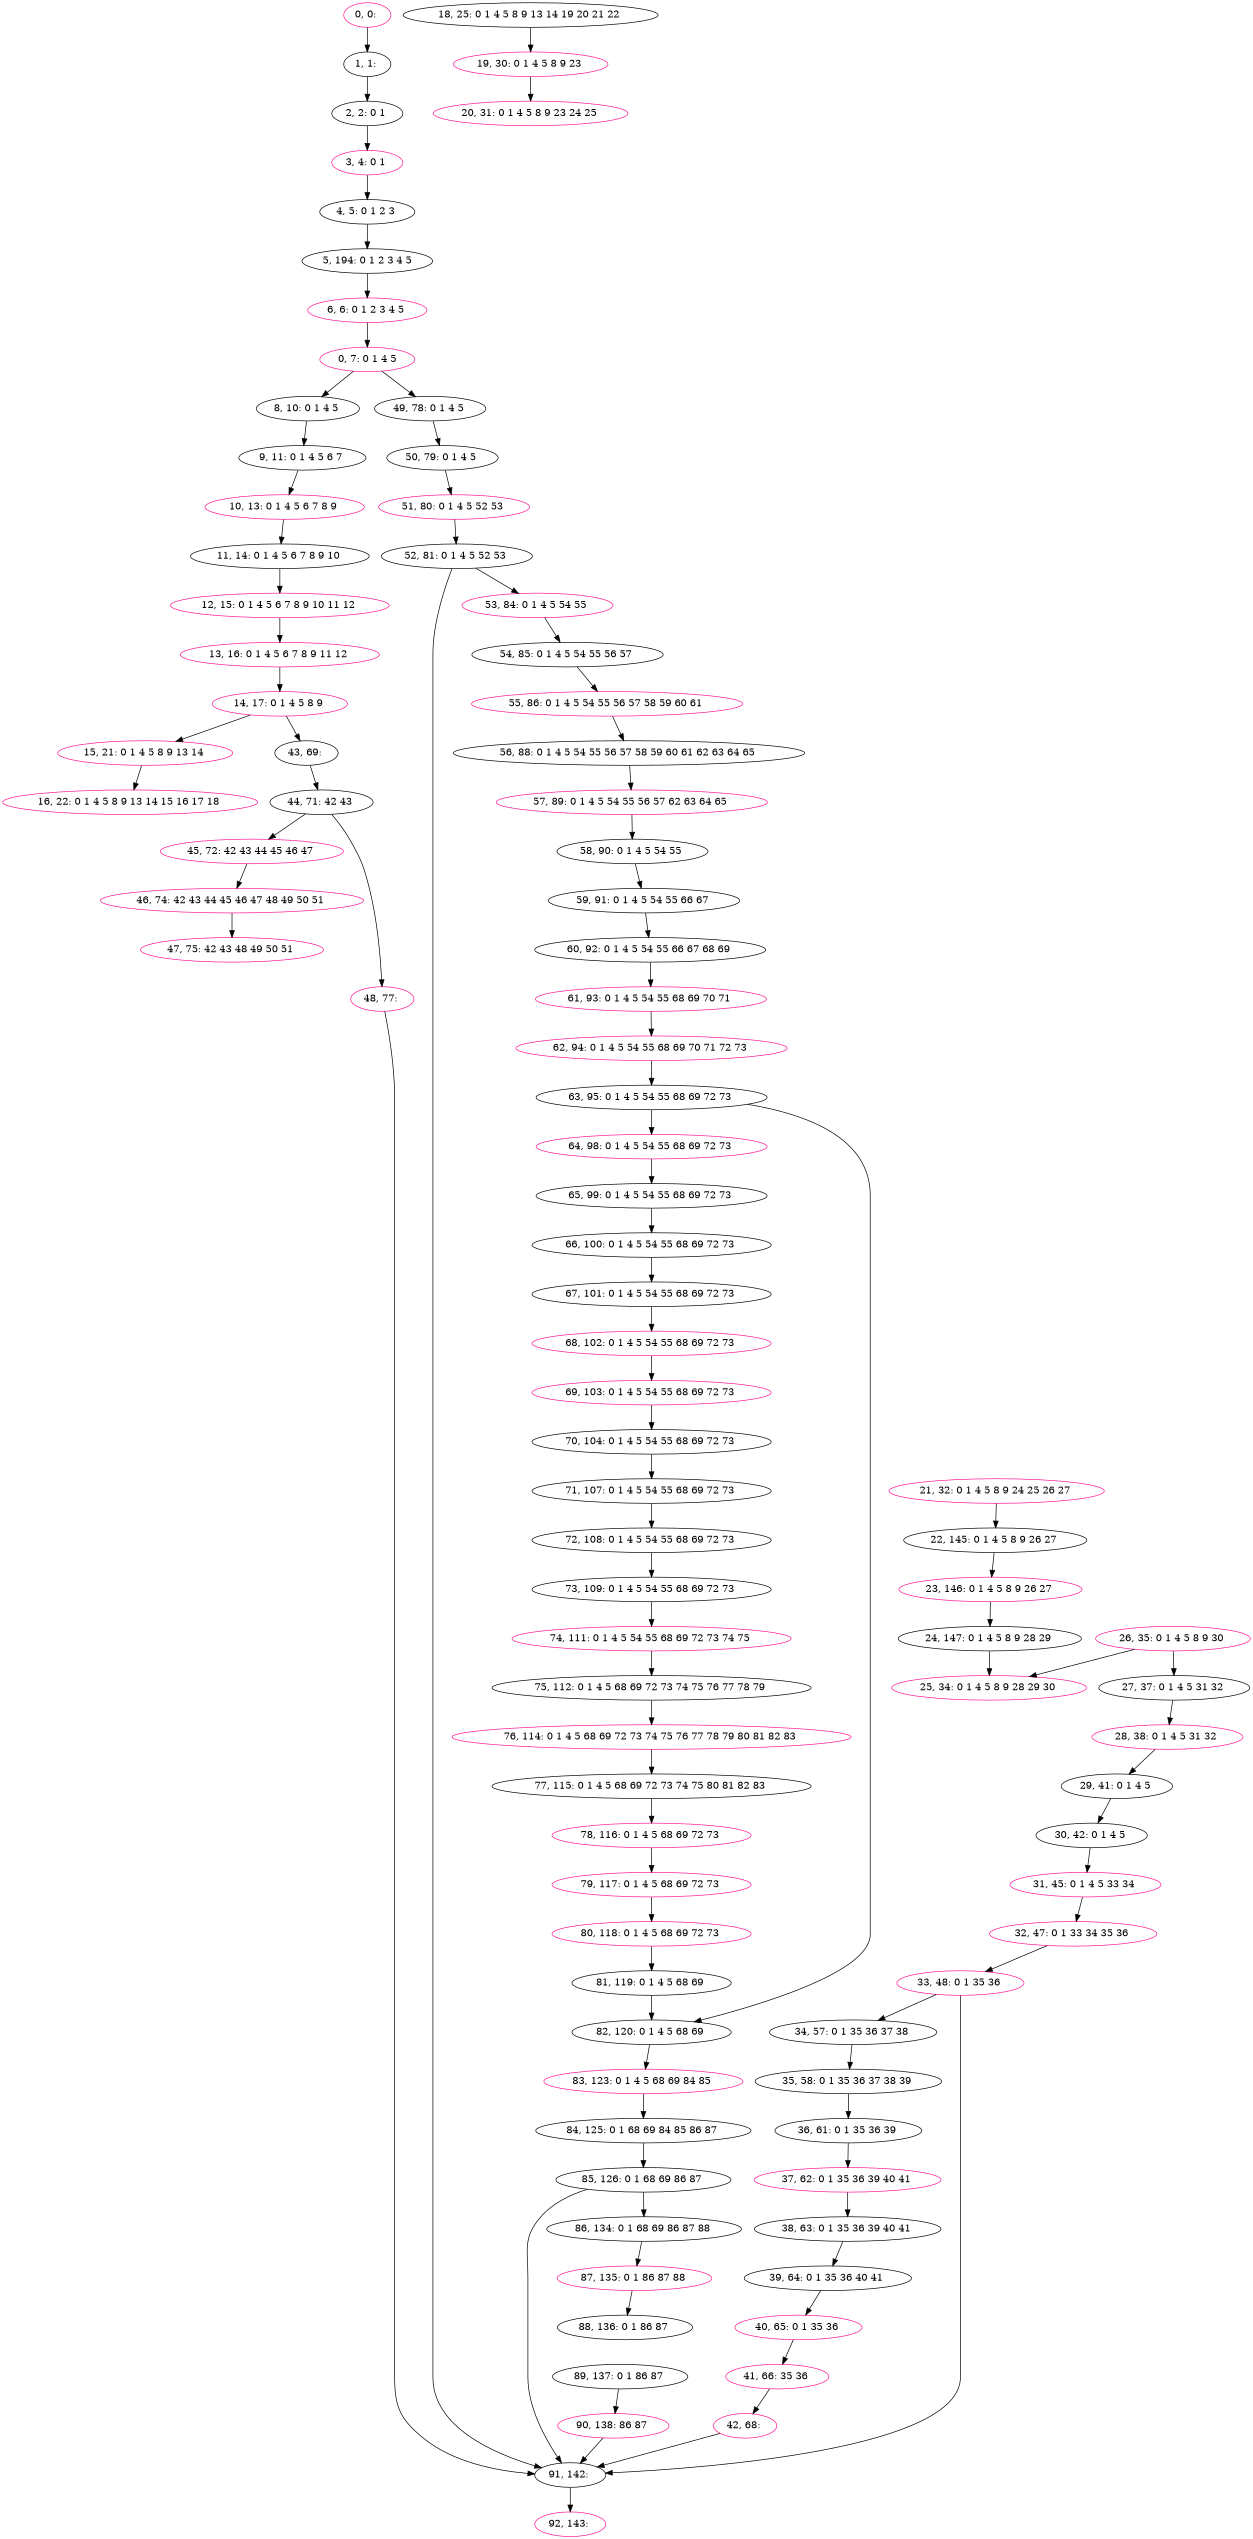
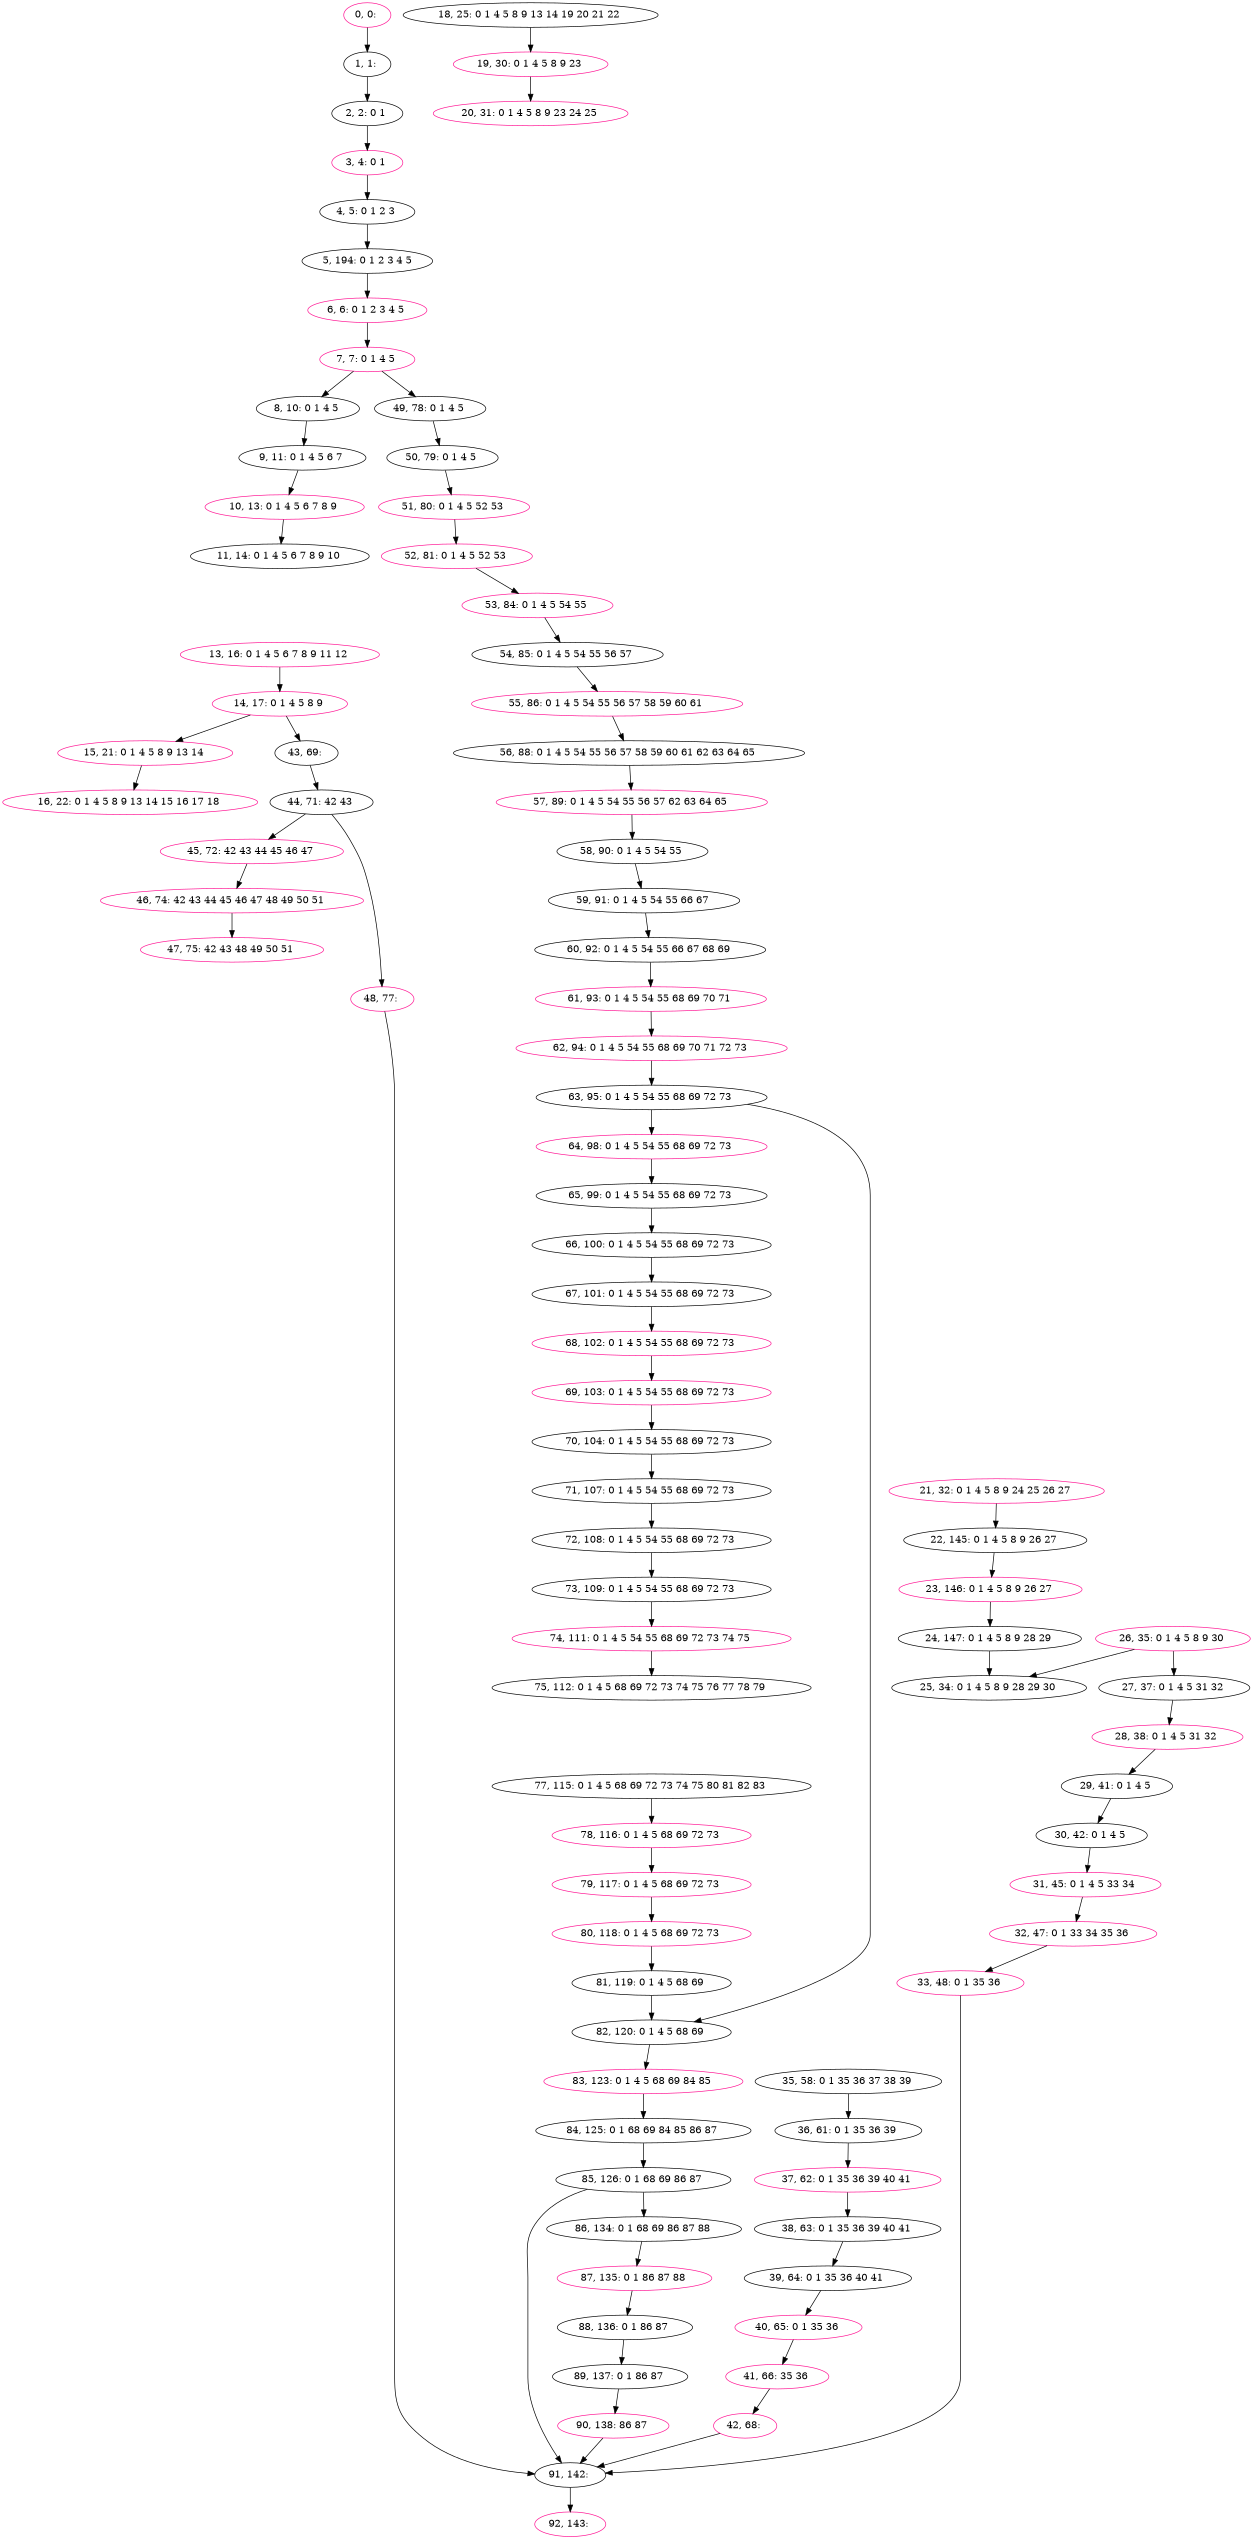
(367, 359) -> (367, 359)
(457, 556) -> (457, 556)
(280, 605) -> none
(433, 1544) -> none
(989, 1688) -> (989, 1688)
(652, 1737) -> none
(853, 2032) -> none
none -> (623, 2349)
